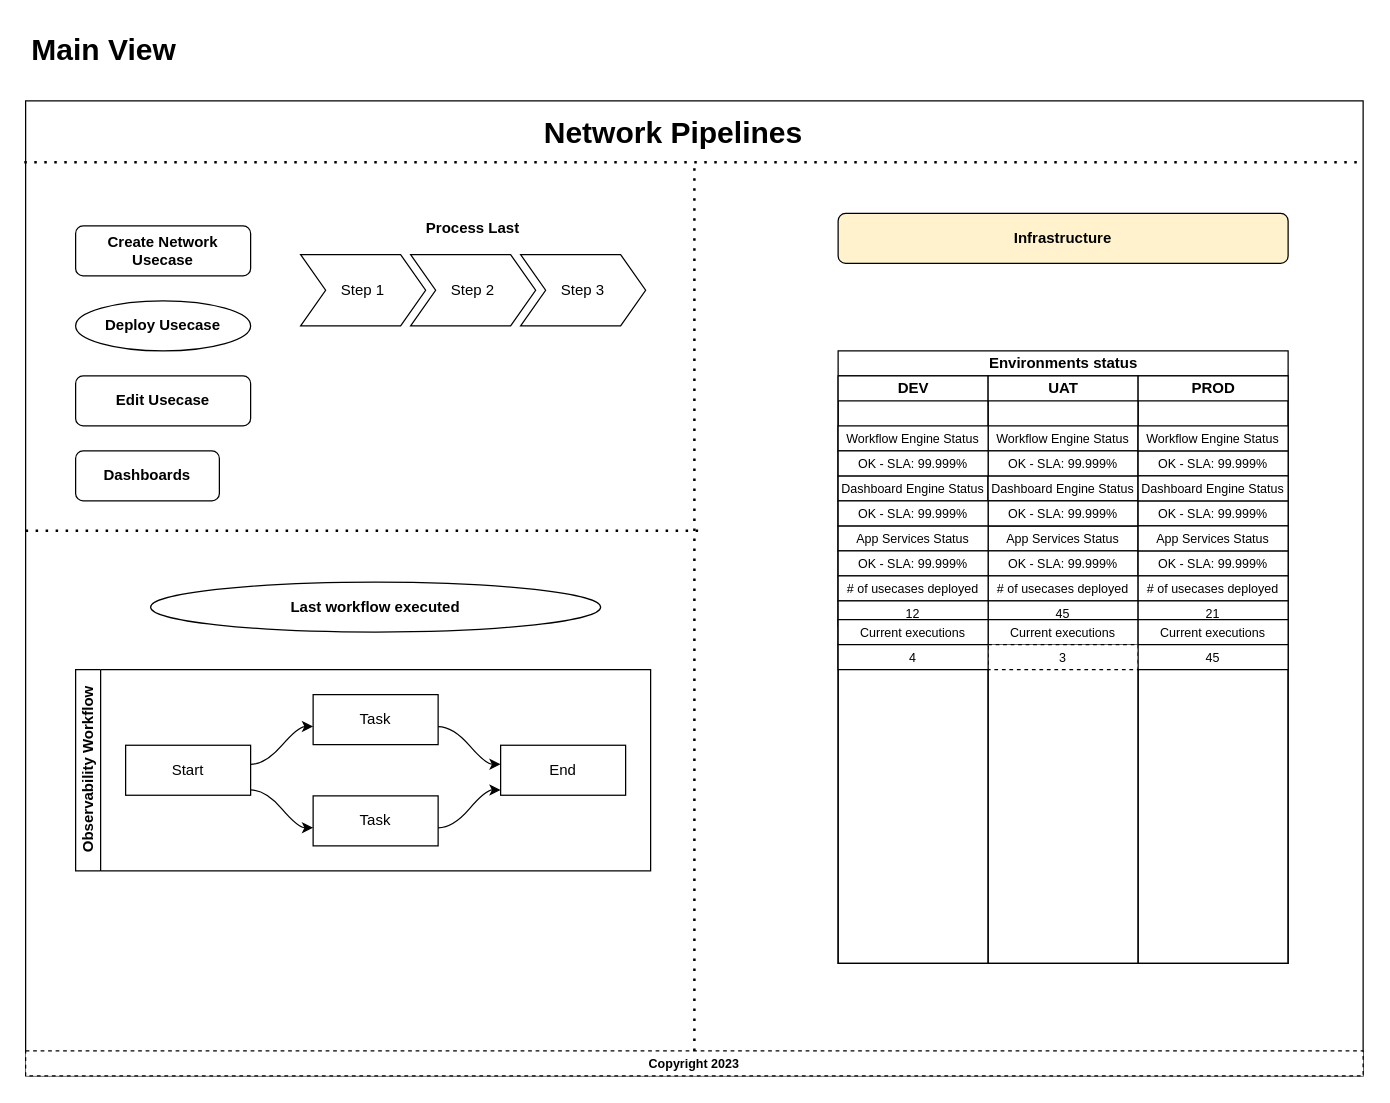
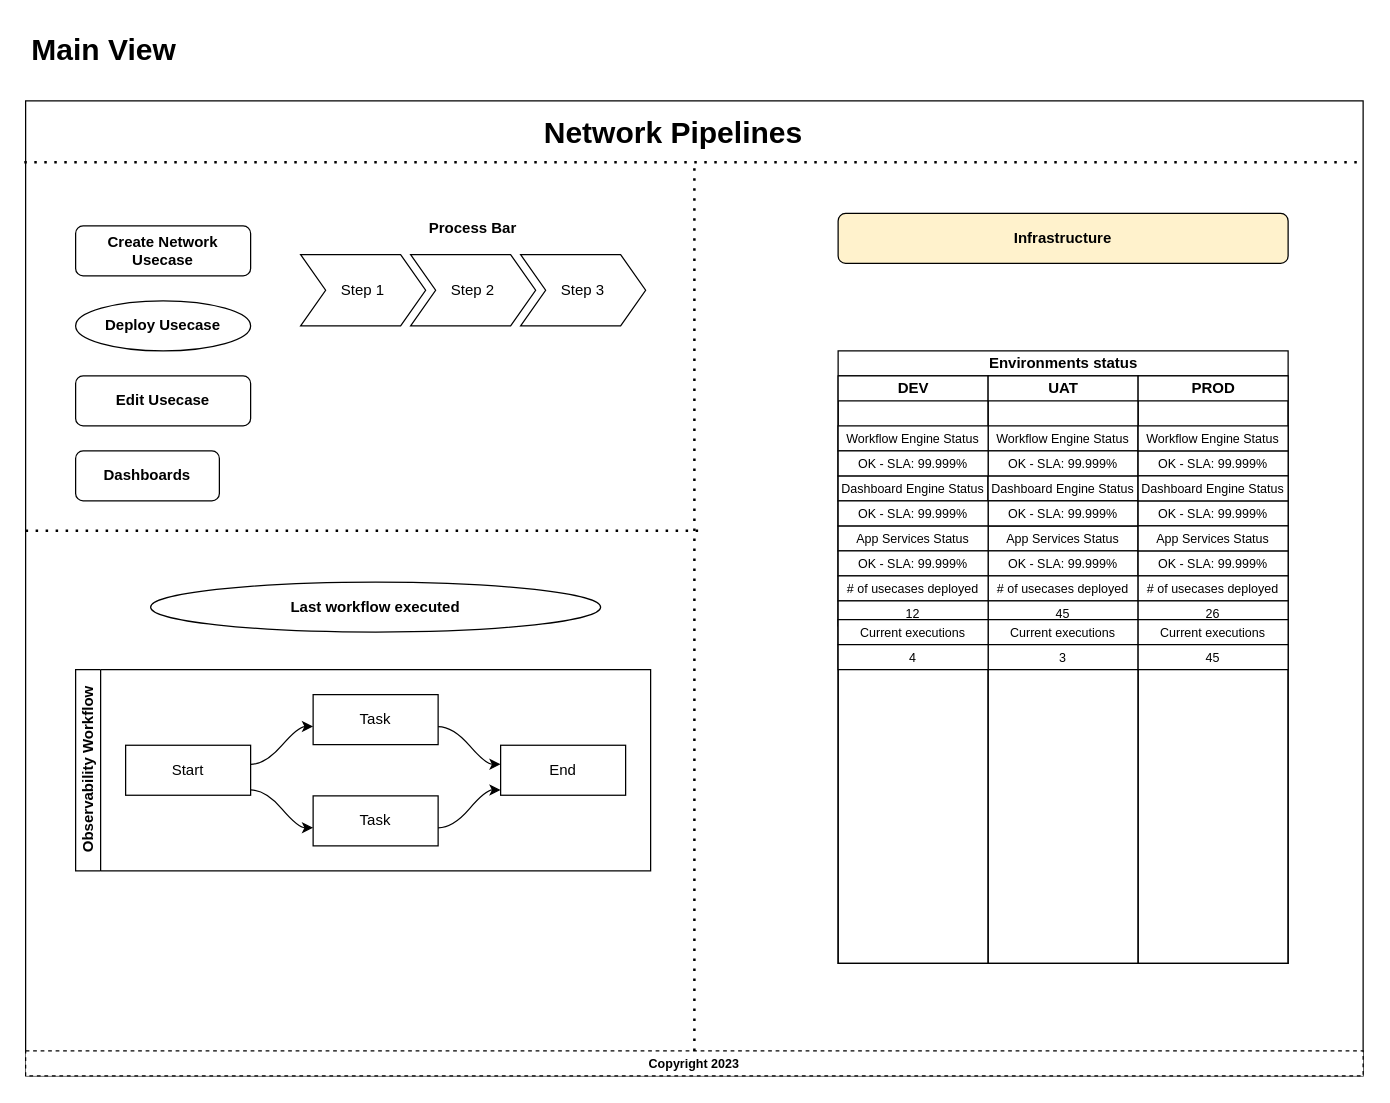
(473, 228) -> (473, 228)
(1213, 613) -> (1213, 613)
(1063, 657) -> (1063, 657)
